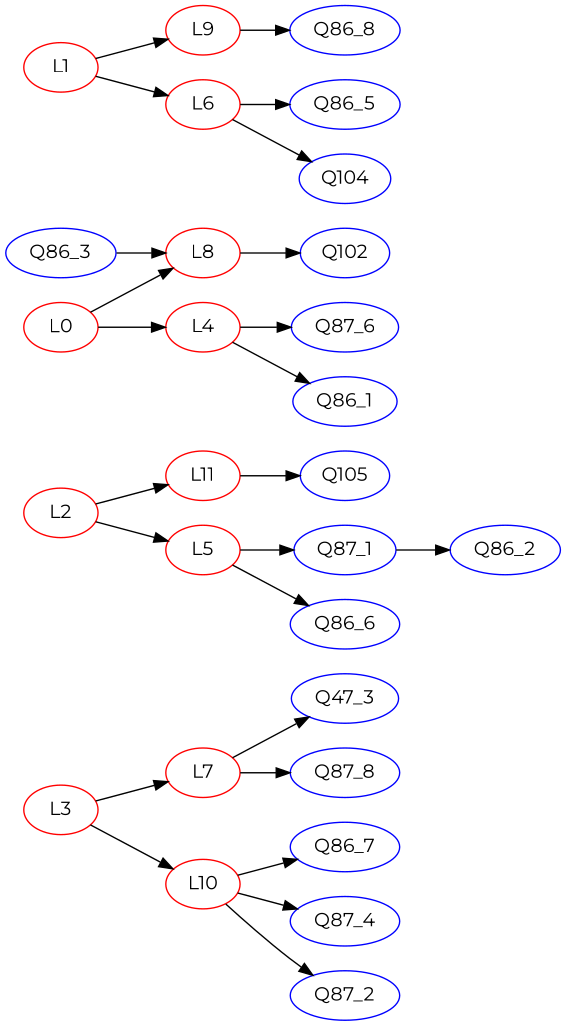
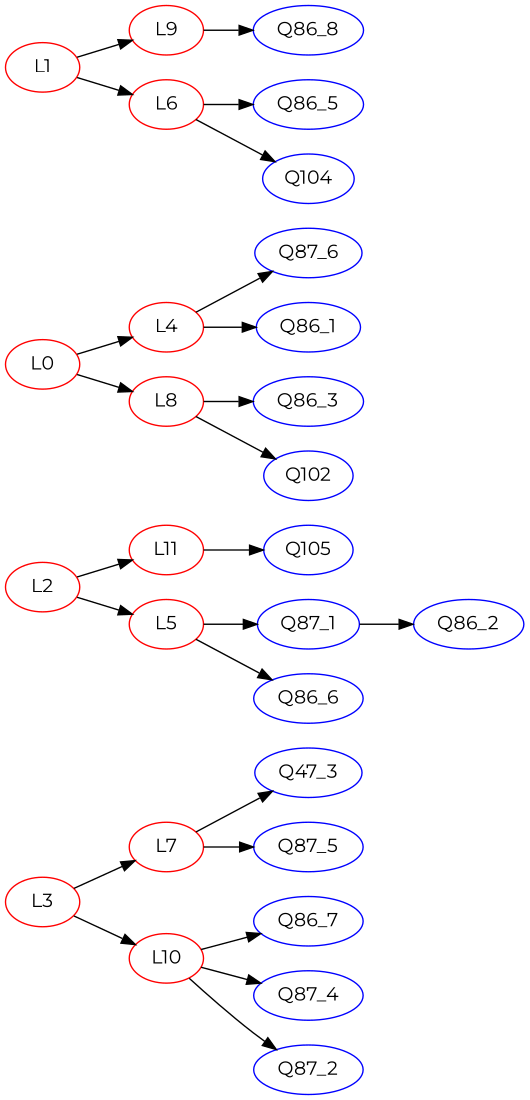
(134, 253) -> (221, 402)
(345, 773) -> (308, 847)
